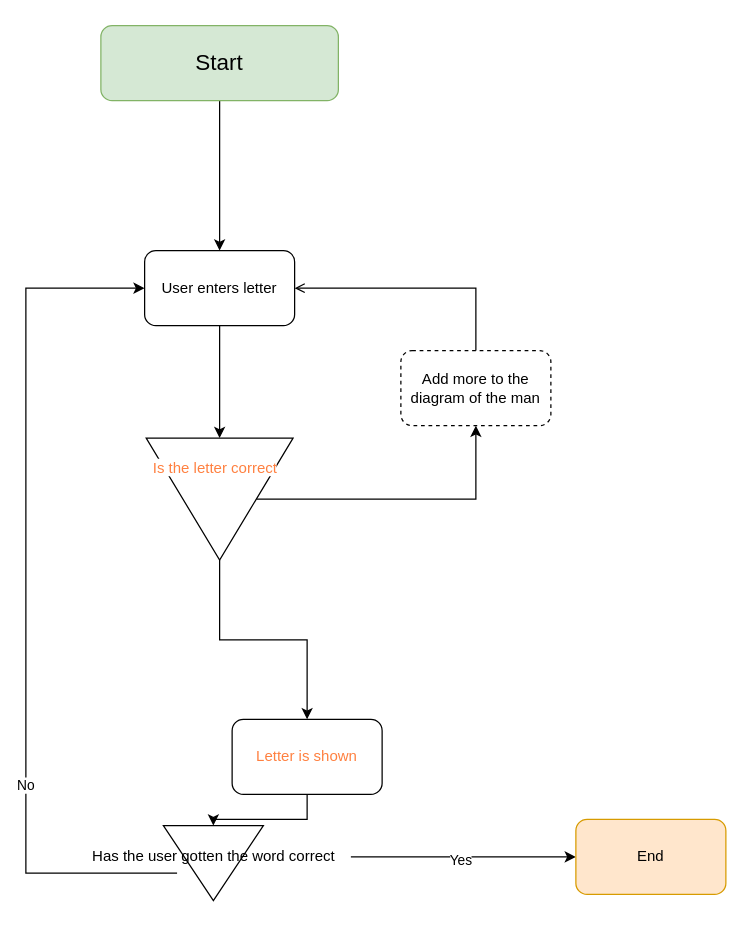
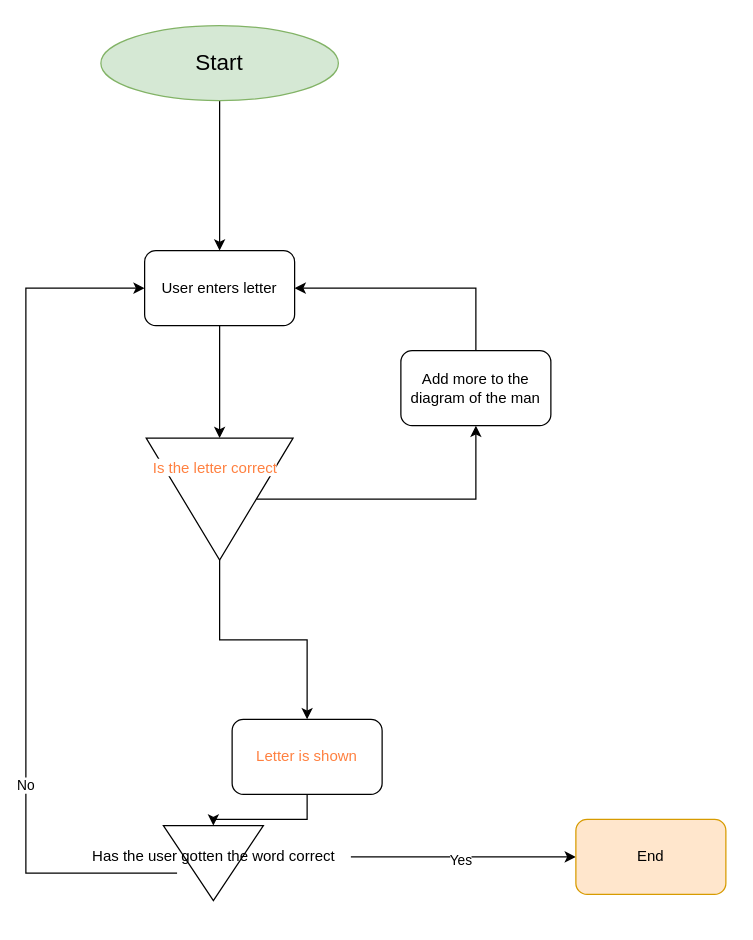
(219, 63) -> (219, 63)
(302, 288) -> (304, 288)
(476, 388) -> (476, 388)
